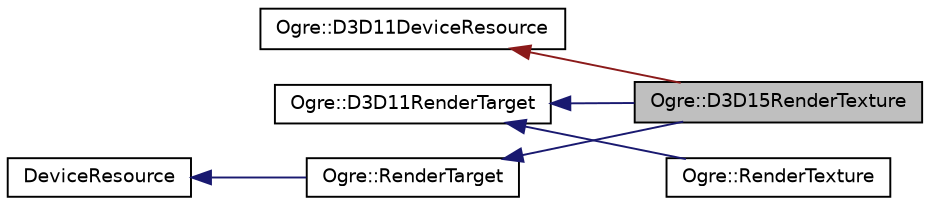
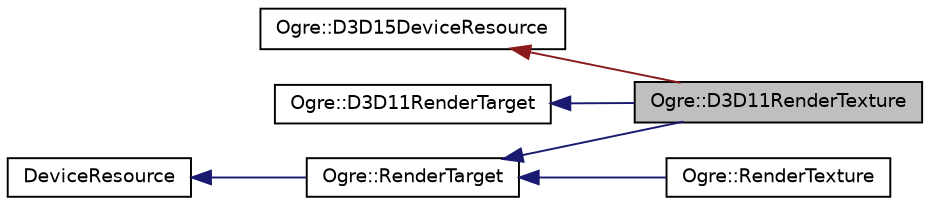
(413, 29) -> (413, 29)
(778, 102) -> (778, 102)
(626, 147) -> (603, 177)
